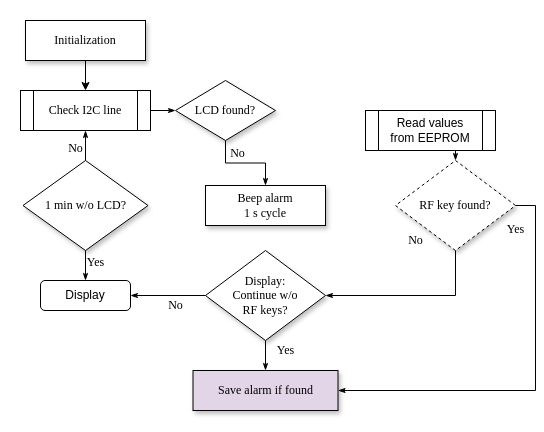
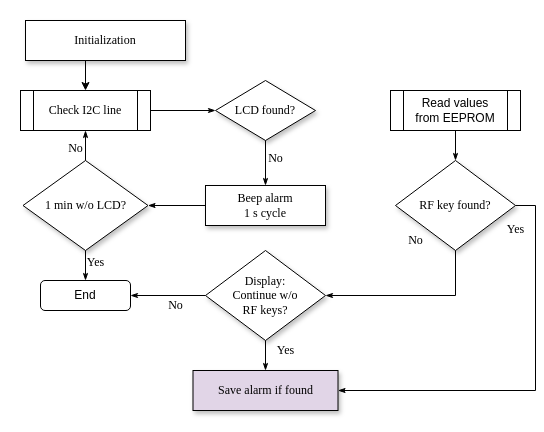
(86, 41) -> (106, 41)
(226, 111) -> (266, 111)
(431, 131) -> (456, 111)
none -> (180, 206)
(456, 206) -> (456, 206)
(86, 296) -> (86, 296)
